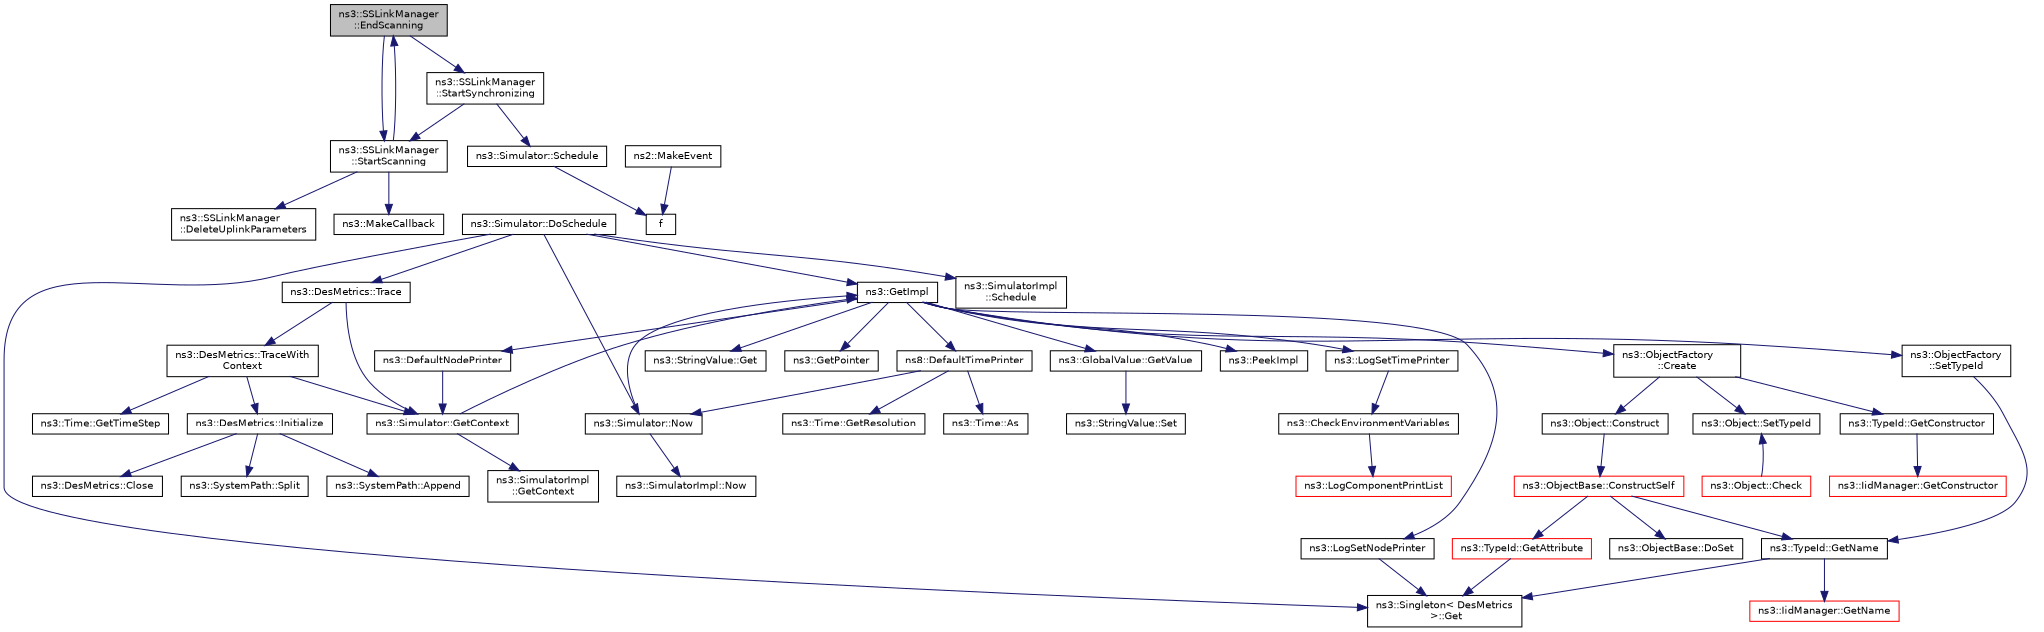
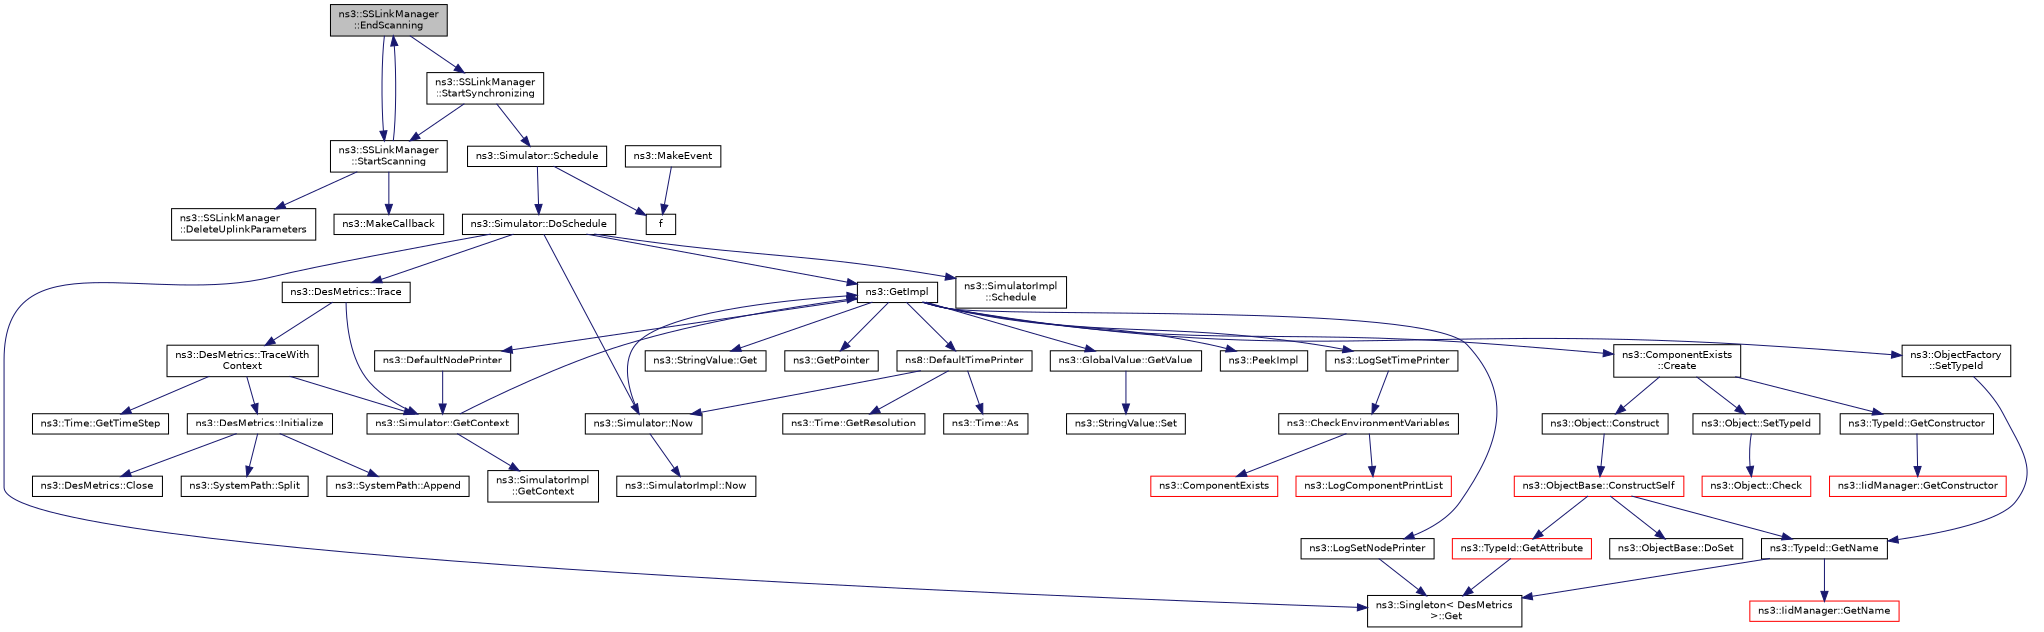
(673, 156) -> (673, 156)
none -> (538, 185)
(1677, 361) -> (1677, 361)
(1763, 460) -> (1750, 450)
none -> (1214, 486)
